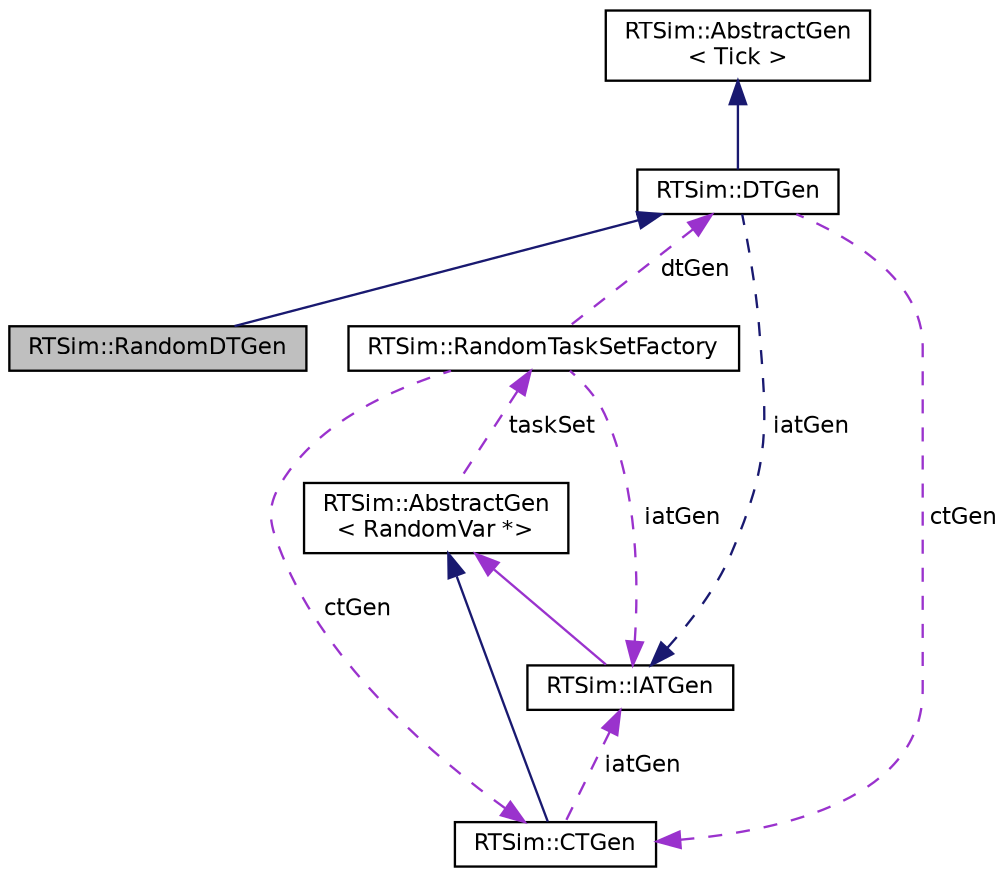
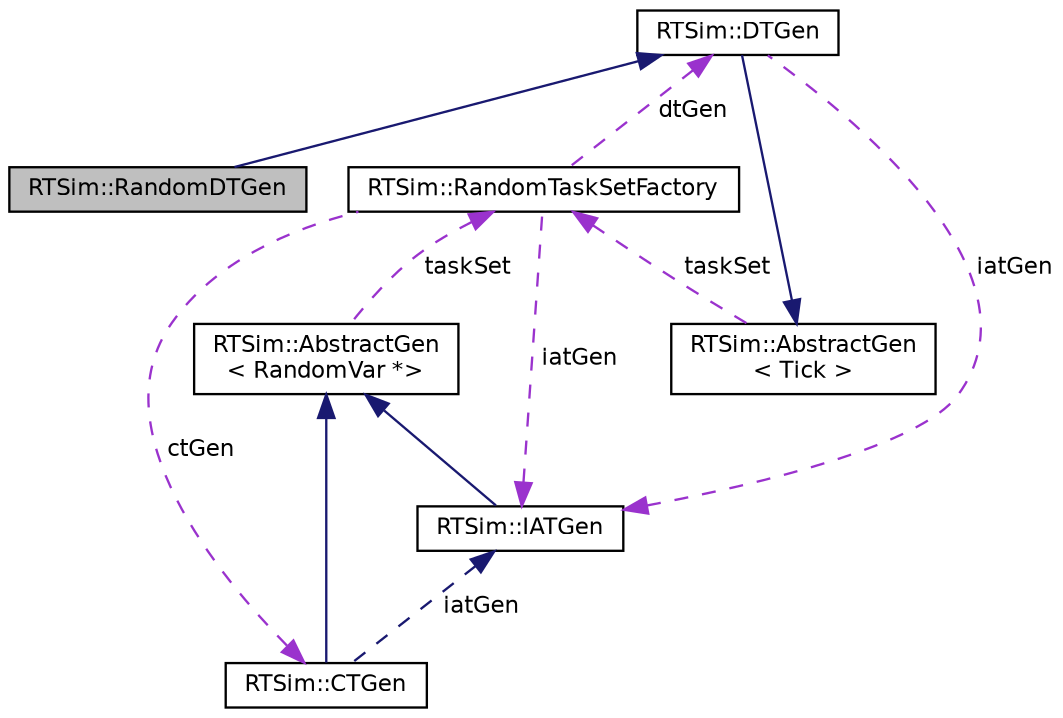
none -> (669, 276)
(763, 443) -> (977, 352)
(923, 578) -> none
(550, 617) -> (440, 458)
(588, 777) -> (414, 614)
